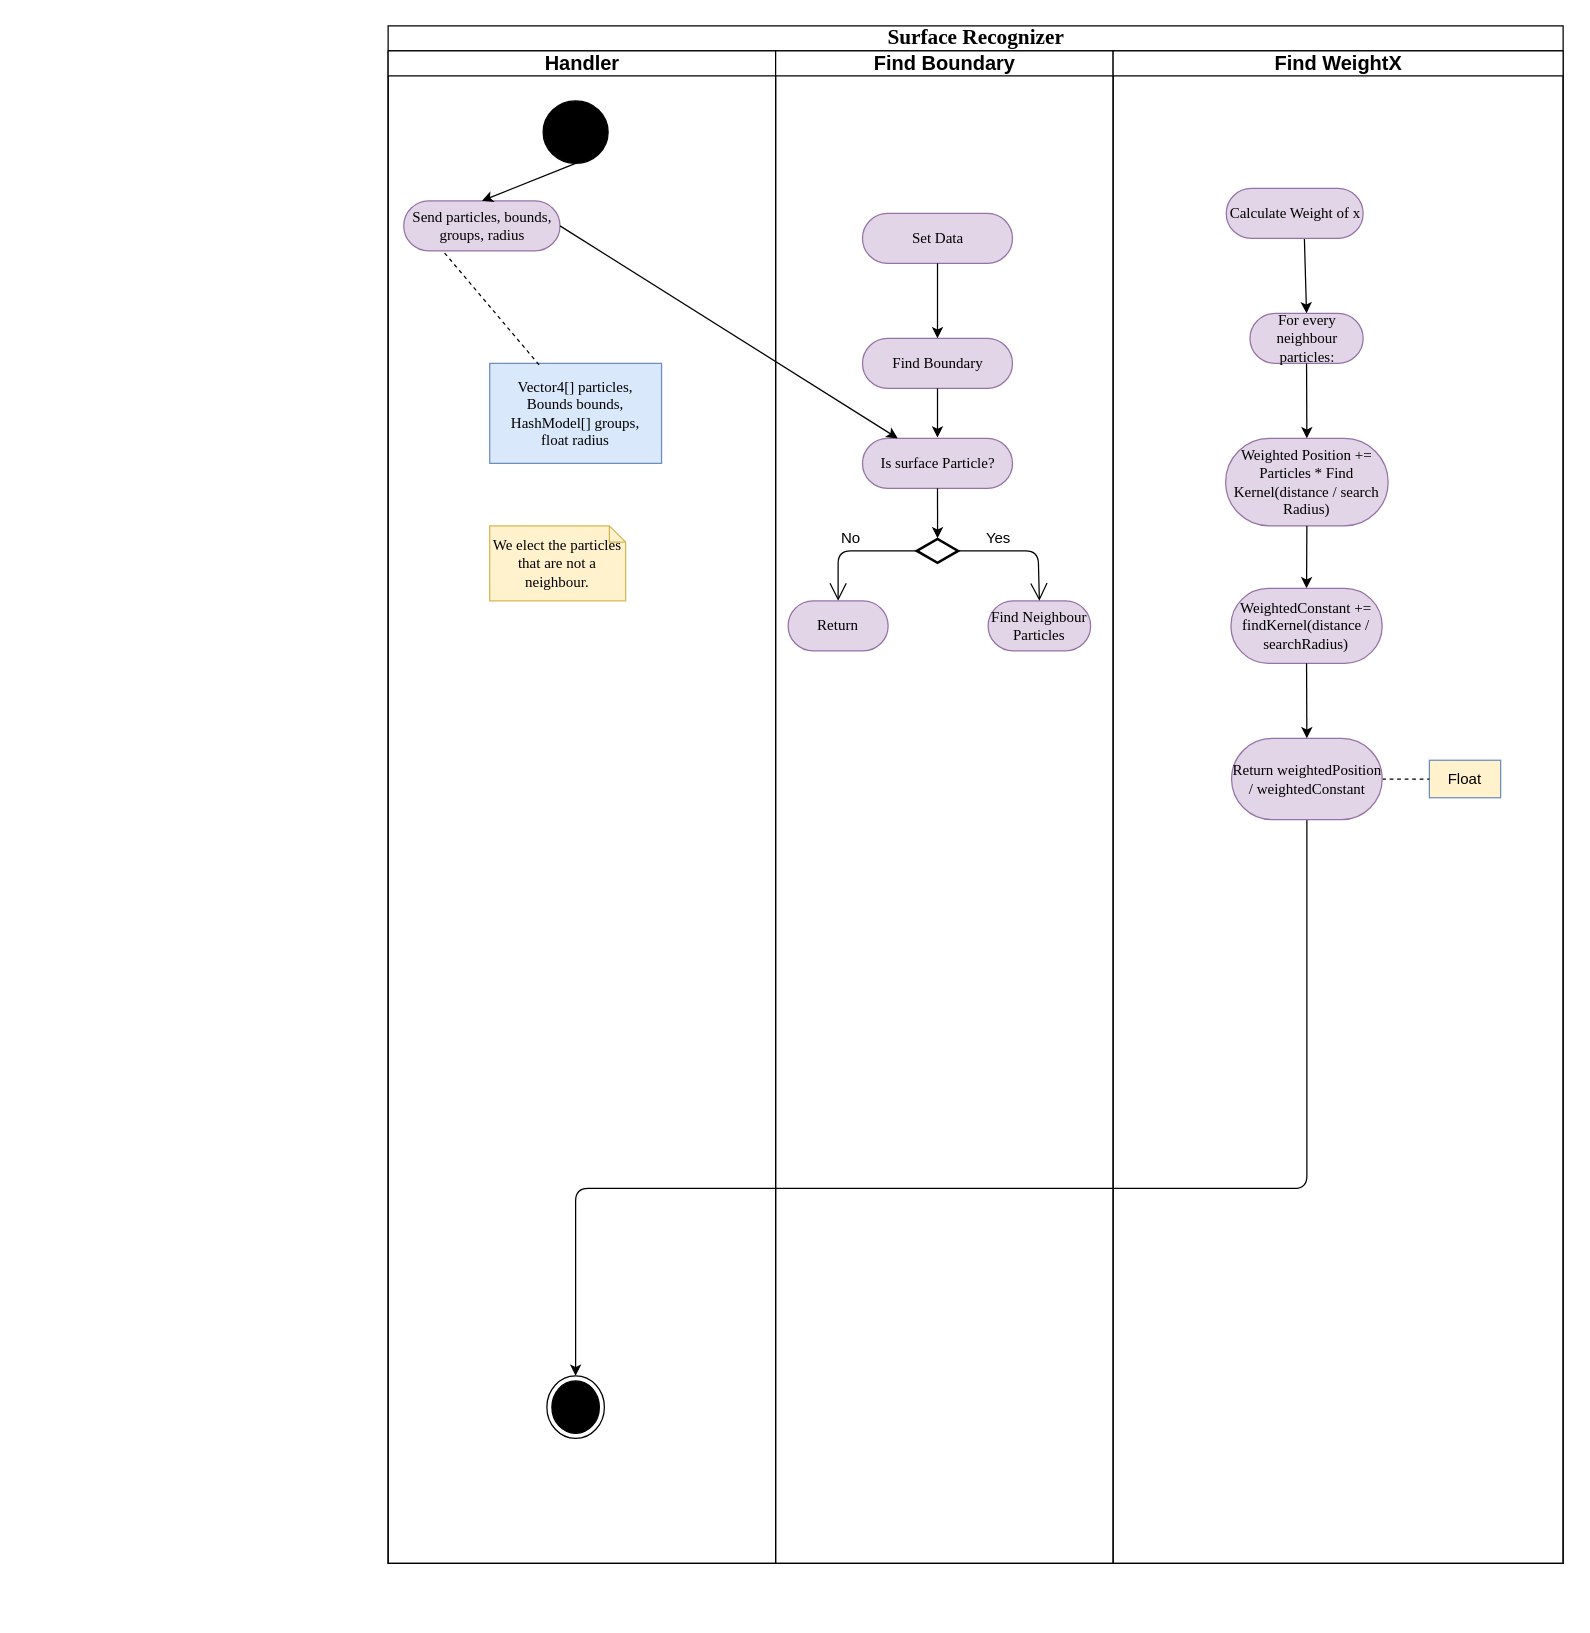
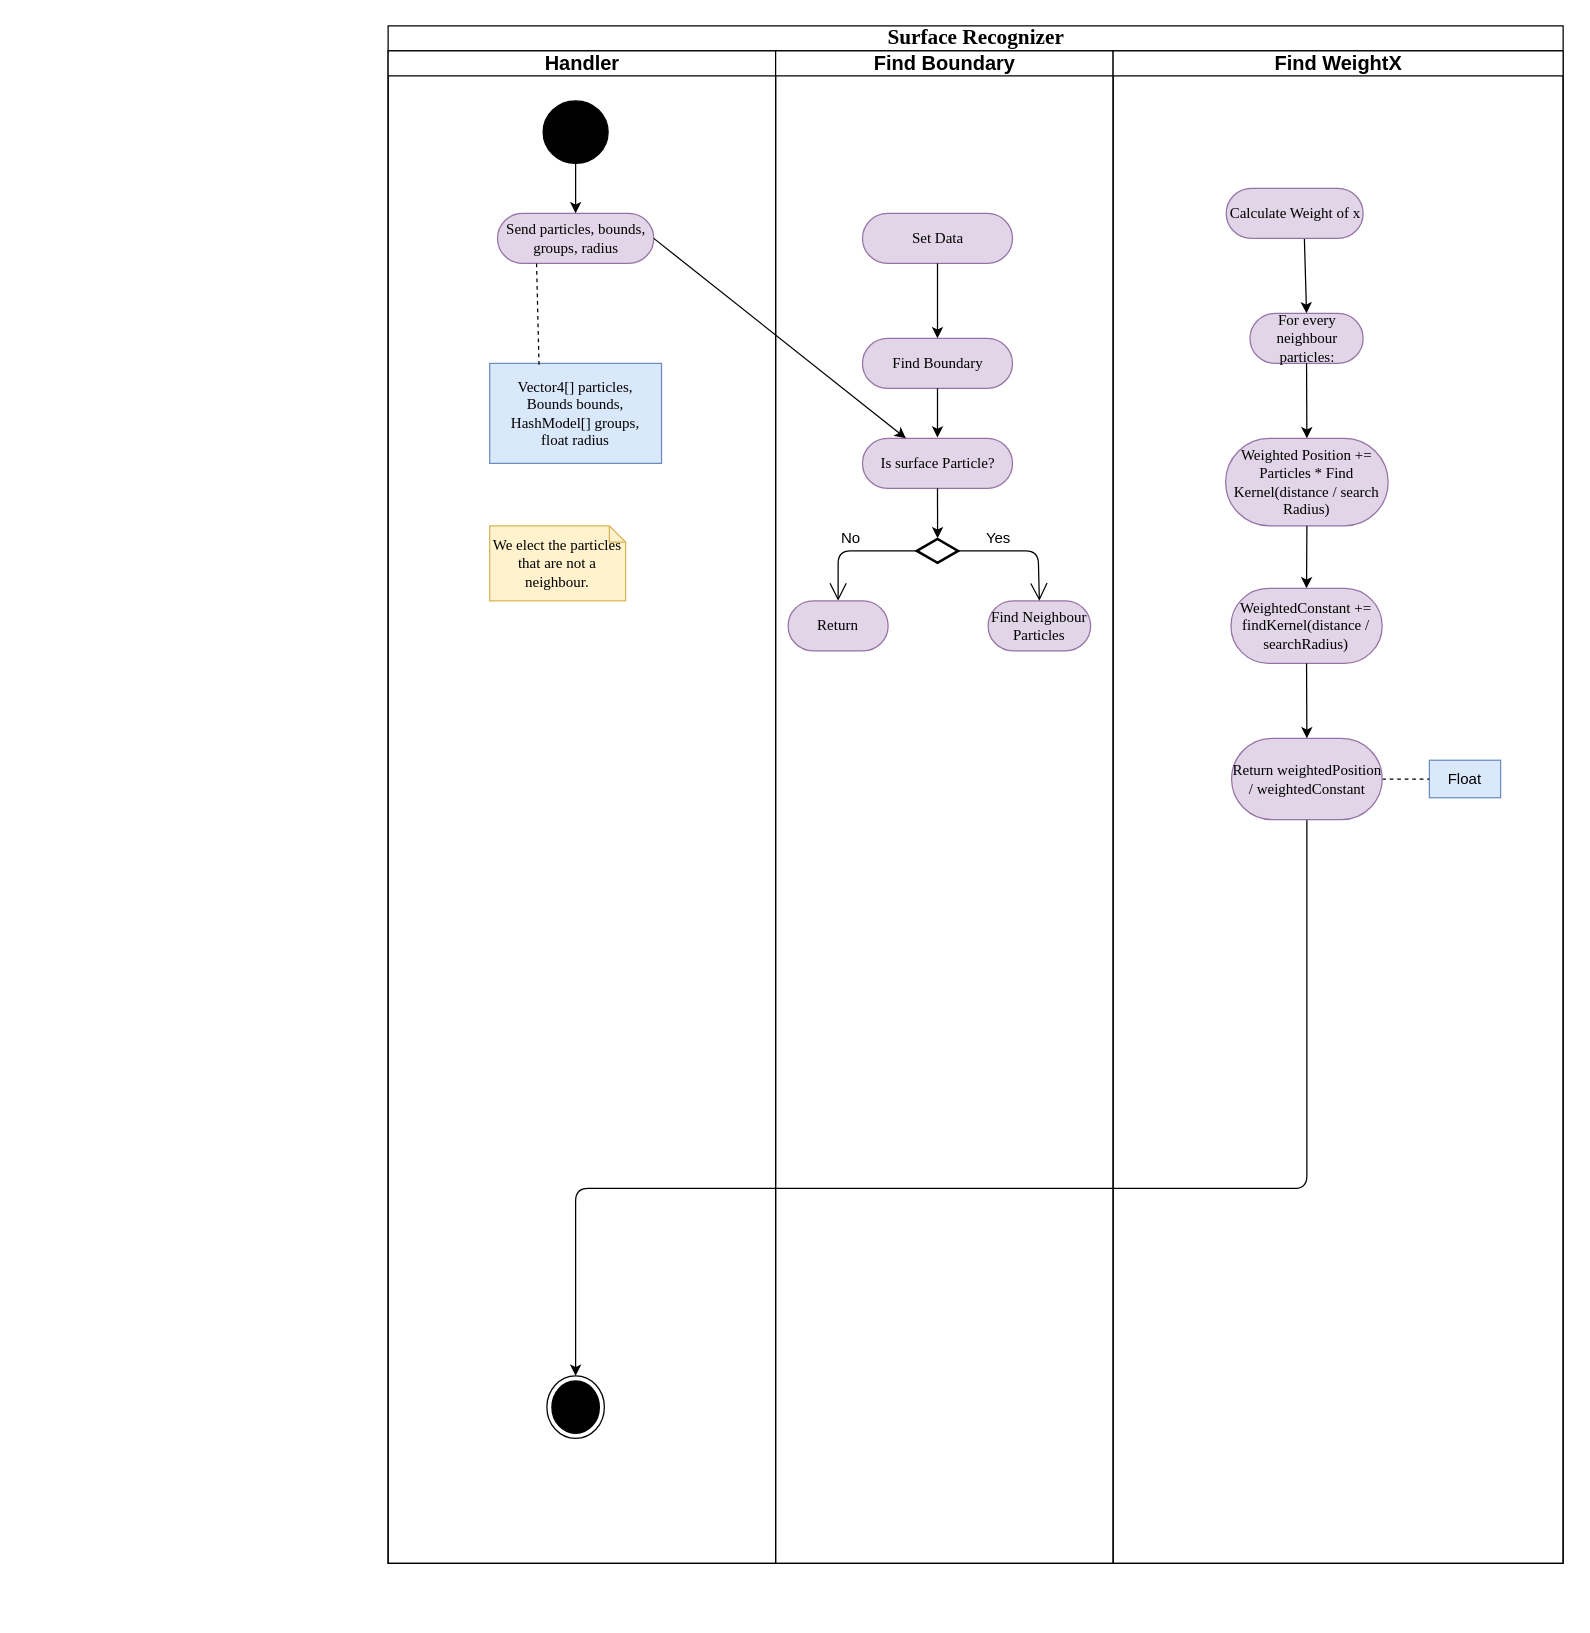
(482, 226) -> (576, 238)
(1465, 779) -> (1465, 779)
